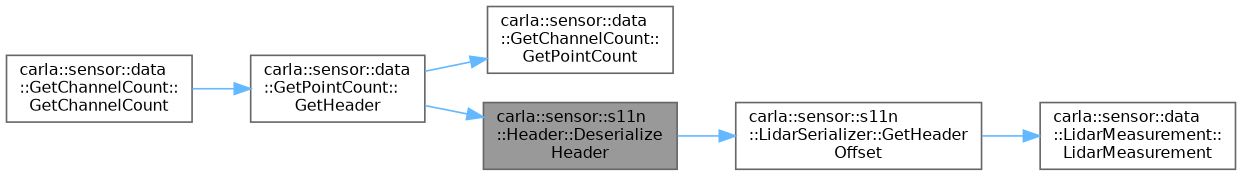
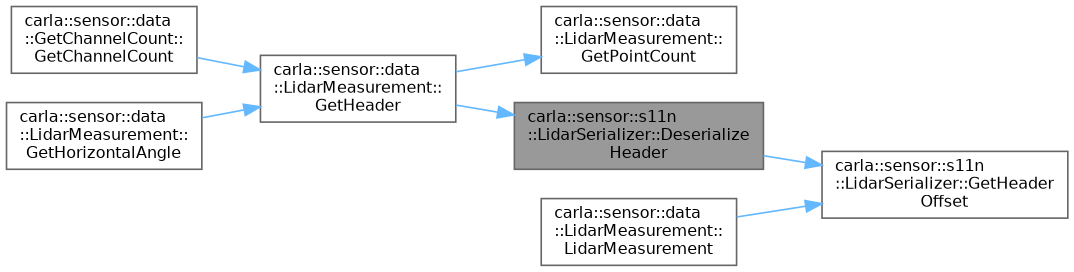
(580, 40) -> (639, 40)
(338, 89) -> (358, 89)
none -> (104, 136)
(580, 136) -> (639, 136)
(1003, 136) -> (771, 212)
